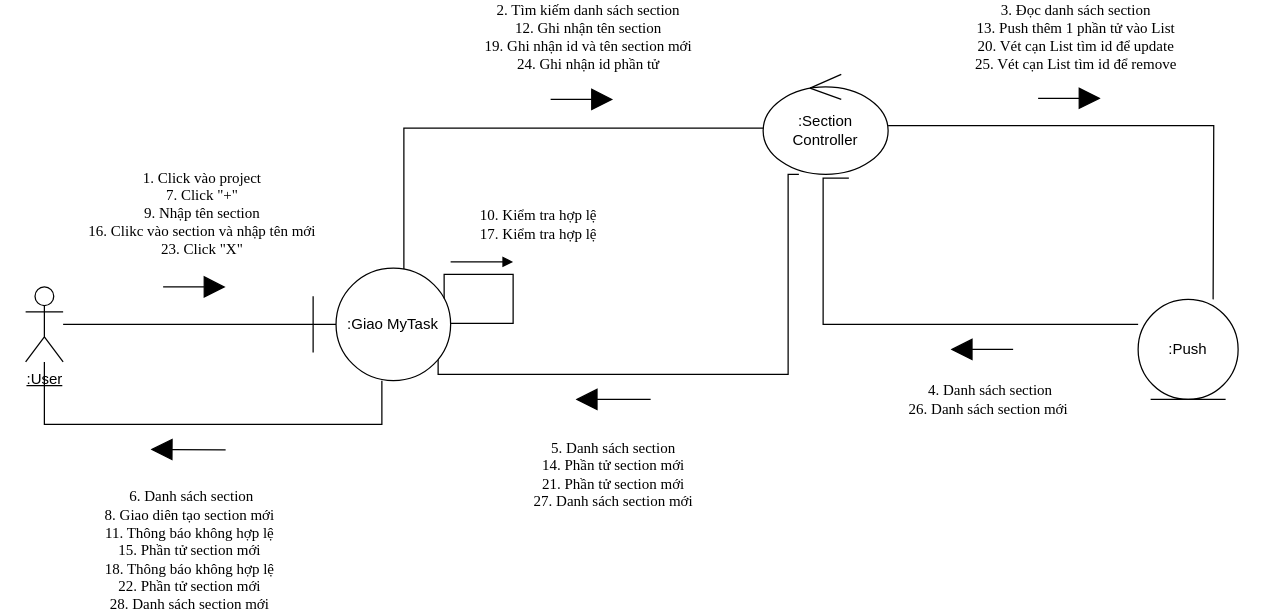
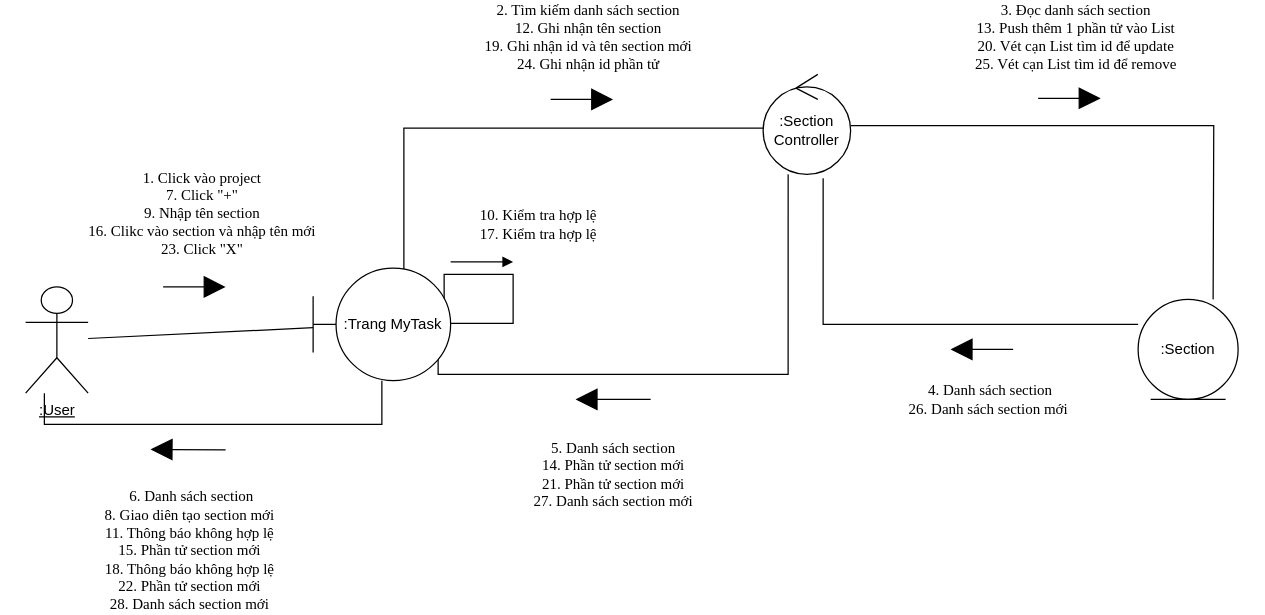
(826, 124) -> (807, 124)
(44, 324) -> (57, 340)
(393, 324) -> (393, 324)
(1188, 349) -> (1188, 349)
